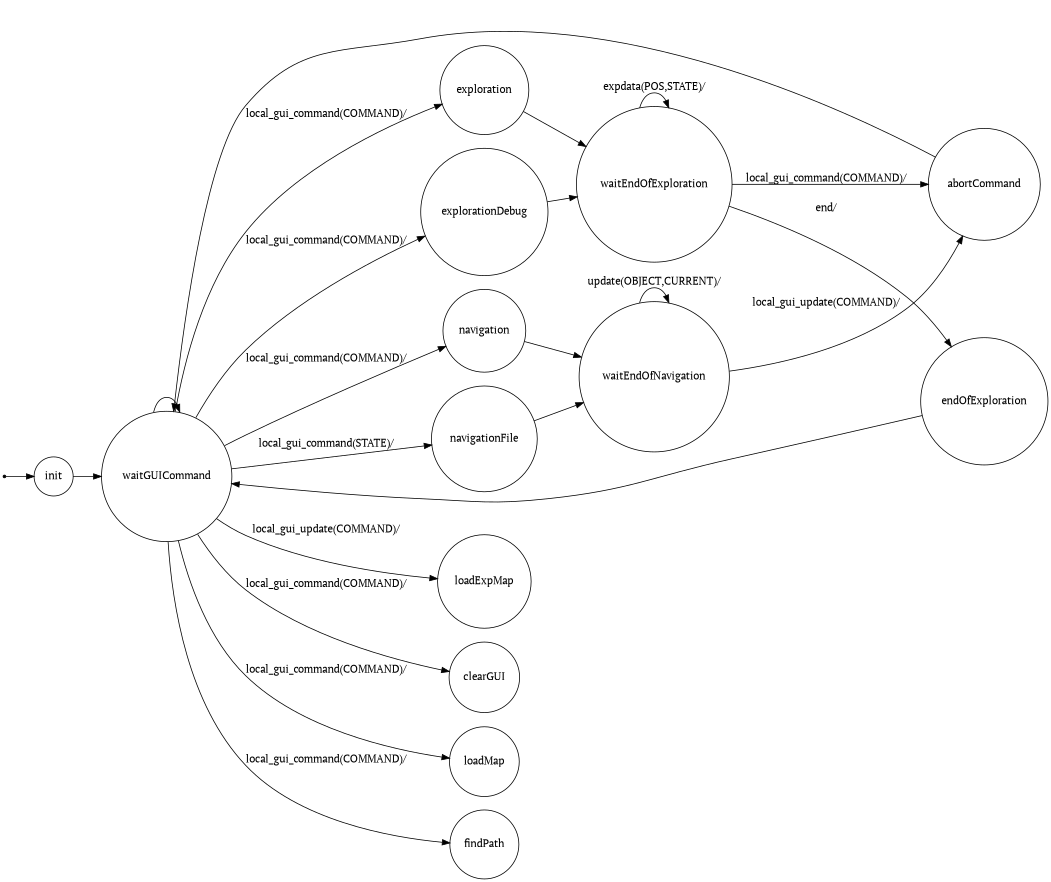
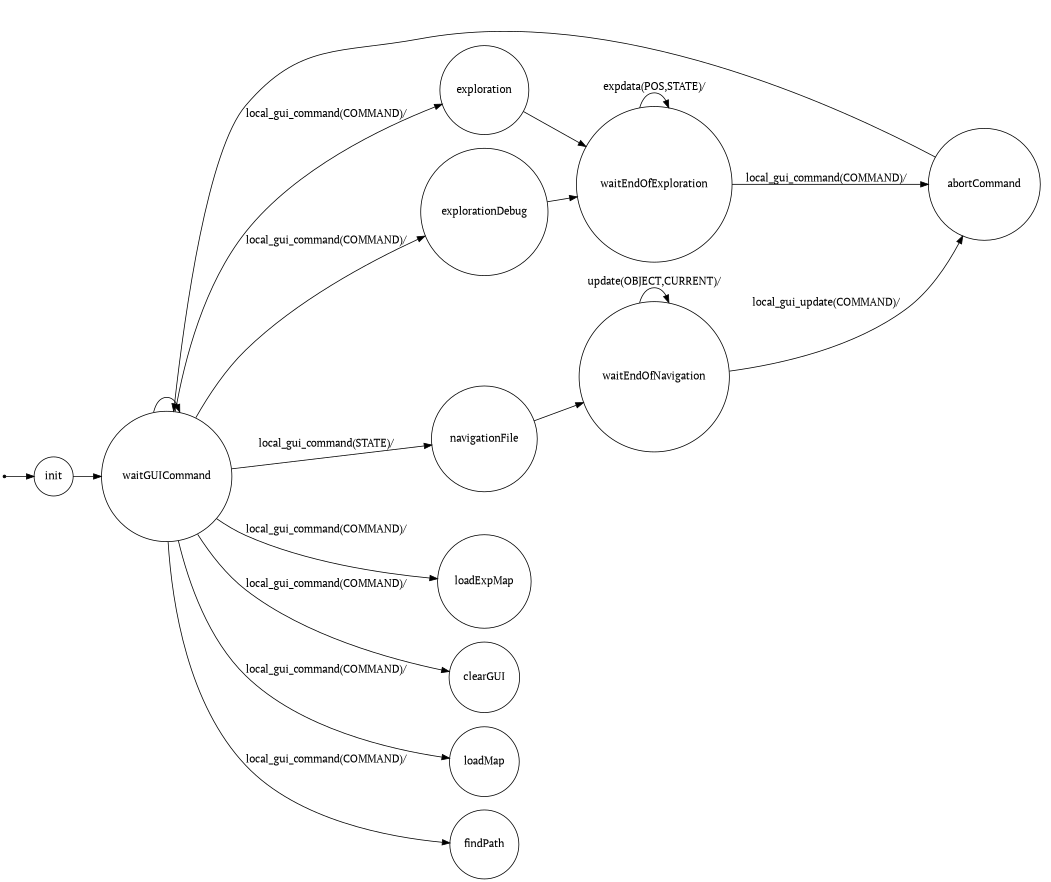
(484, 331) -> none
(984, 401) -> none
(326, 530) -> (326, 530)
